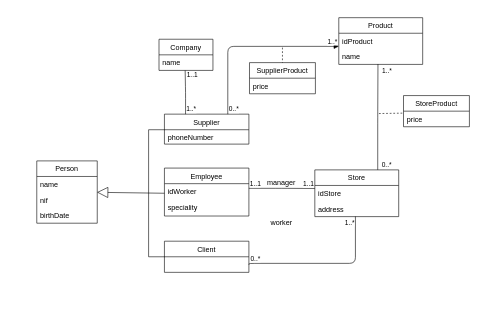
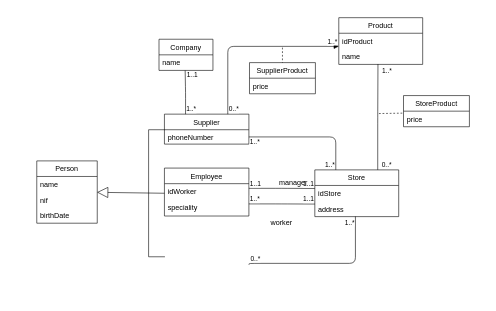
none -> (336, 150)
(281, 183) -> (293, 183)
none -> (282, 204)
(206, 257) -> none
